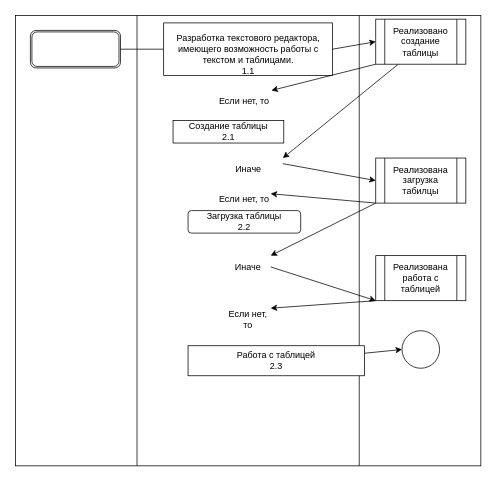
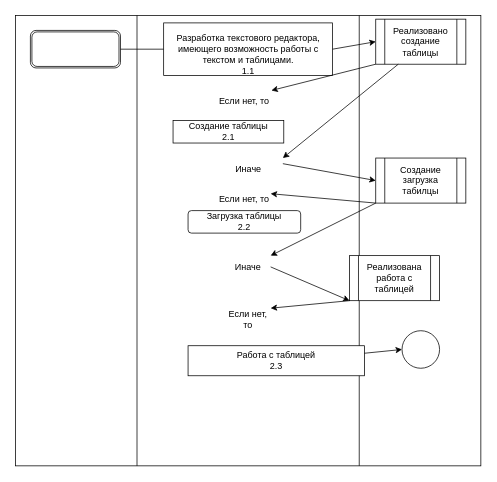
(420, 180) -> (420, 180)
(420, 278) -> (394, 278)
